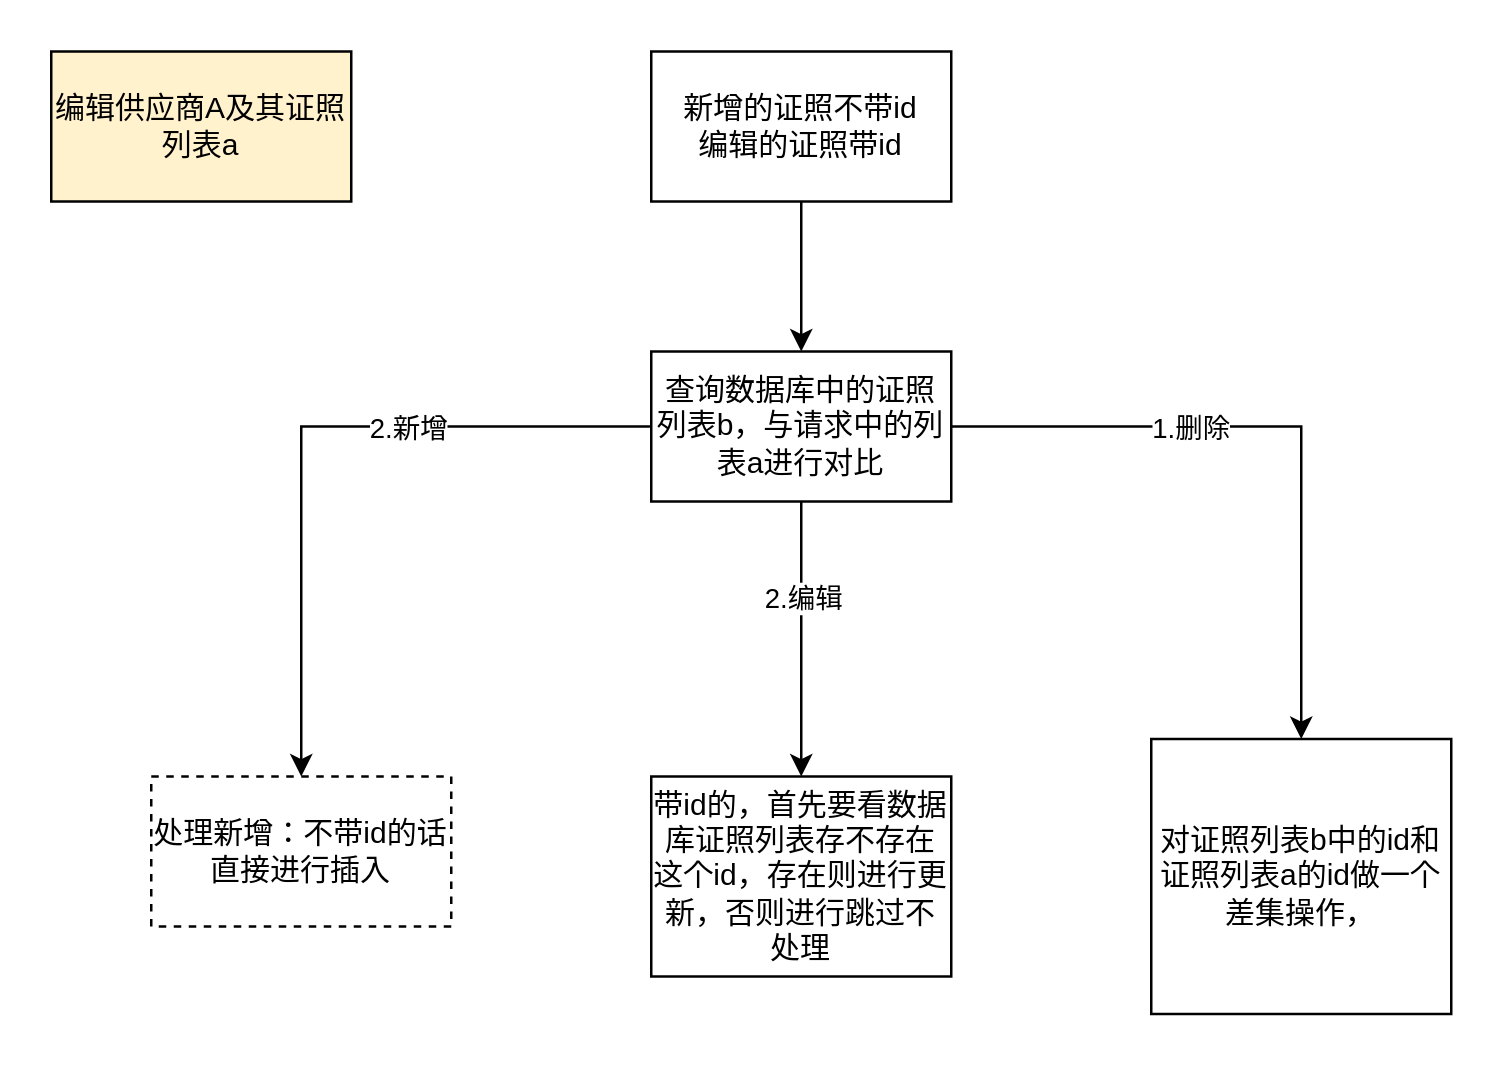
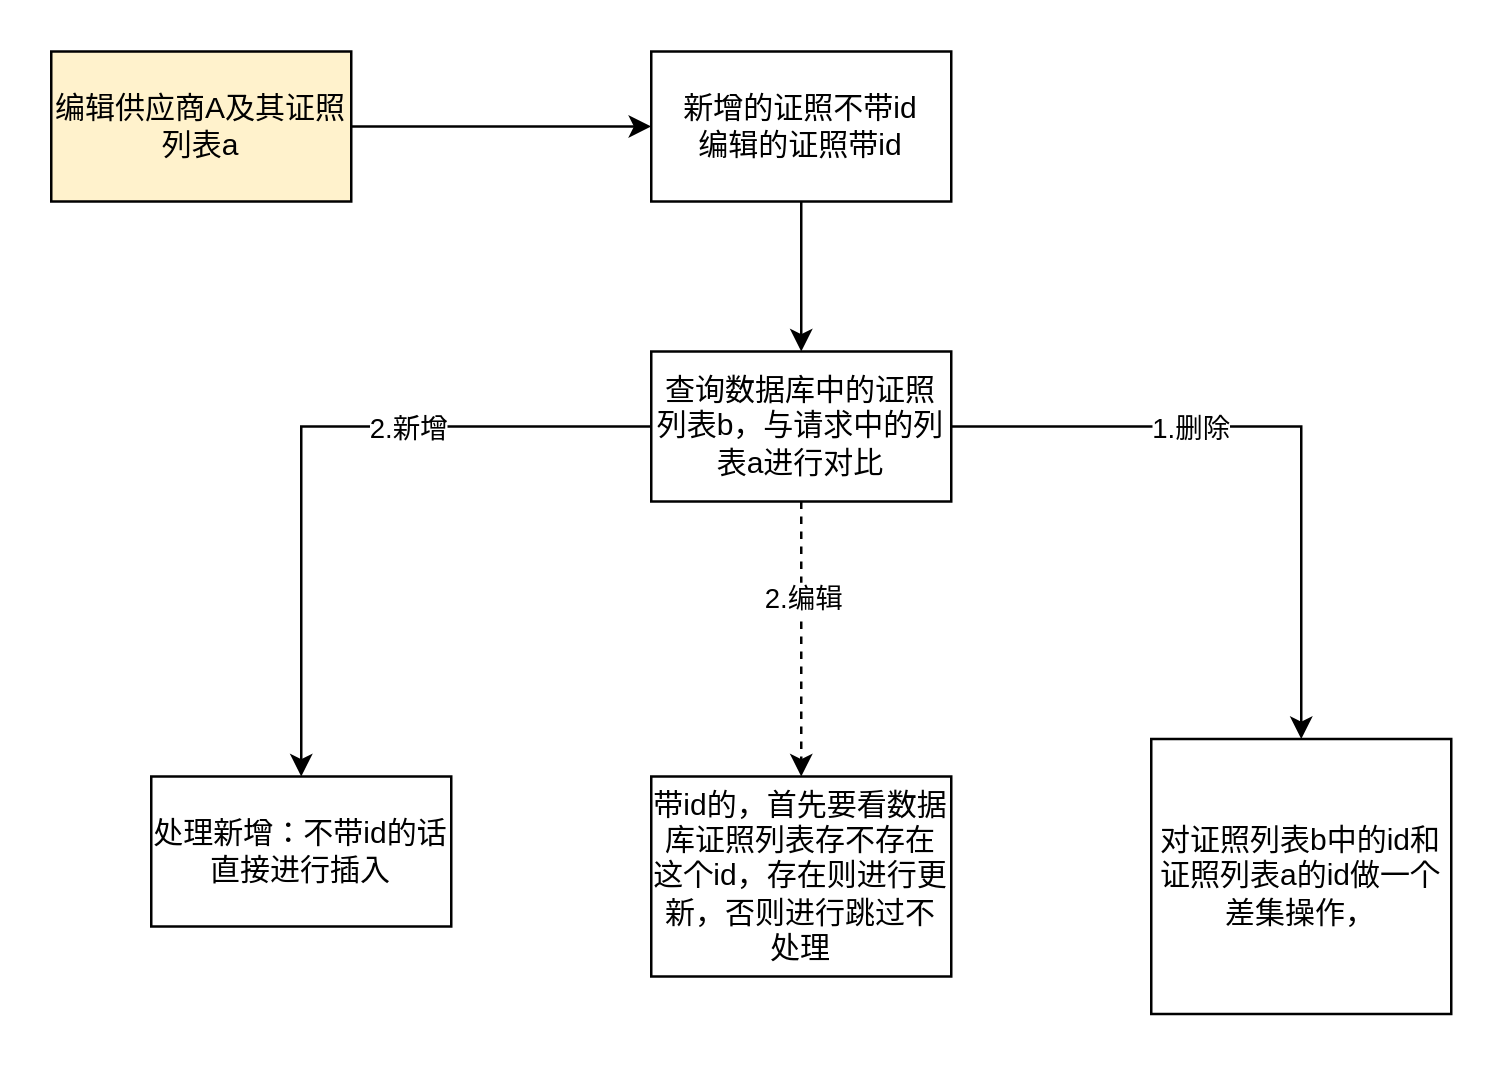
none -> (493, 126)
(801, 687) -> (801, 687)
(301, 851) -> (301, 851)
